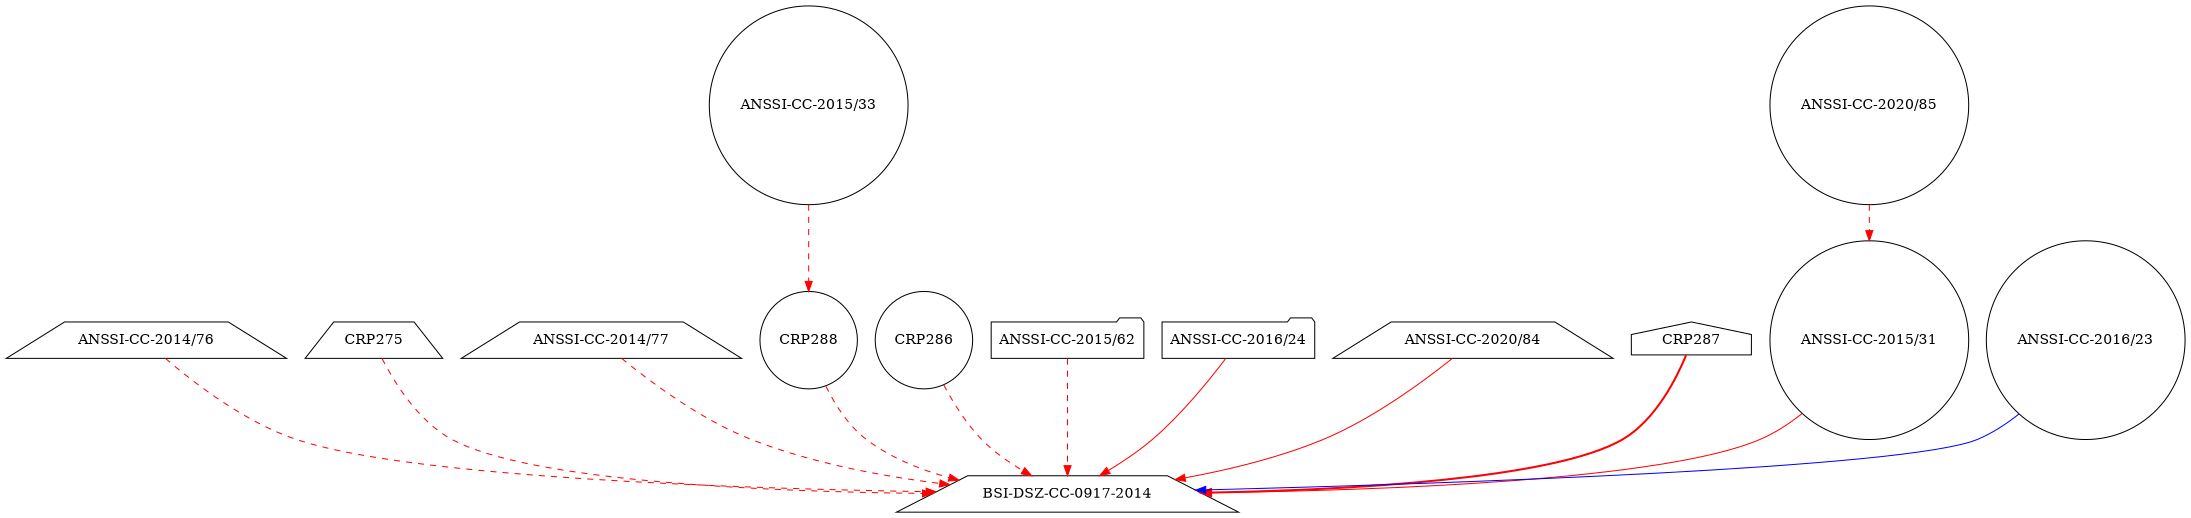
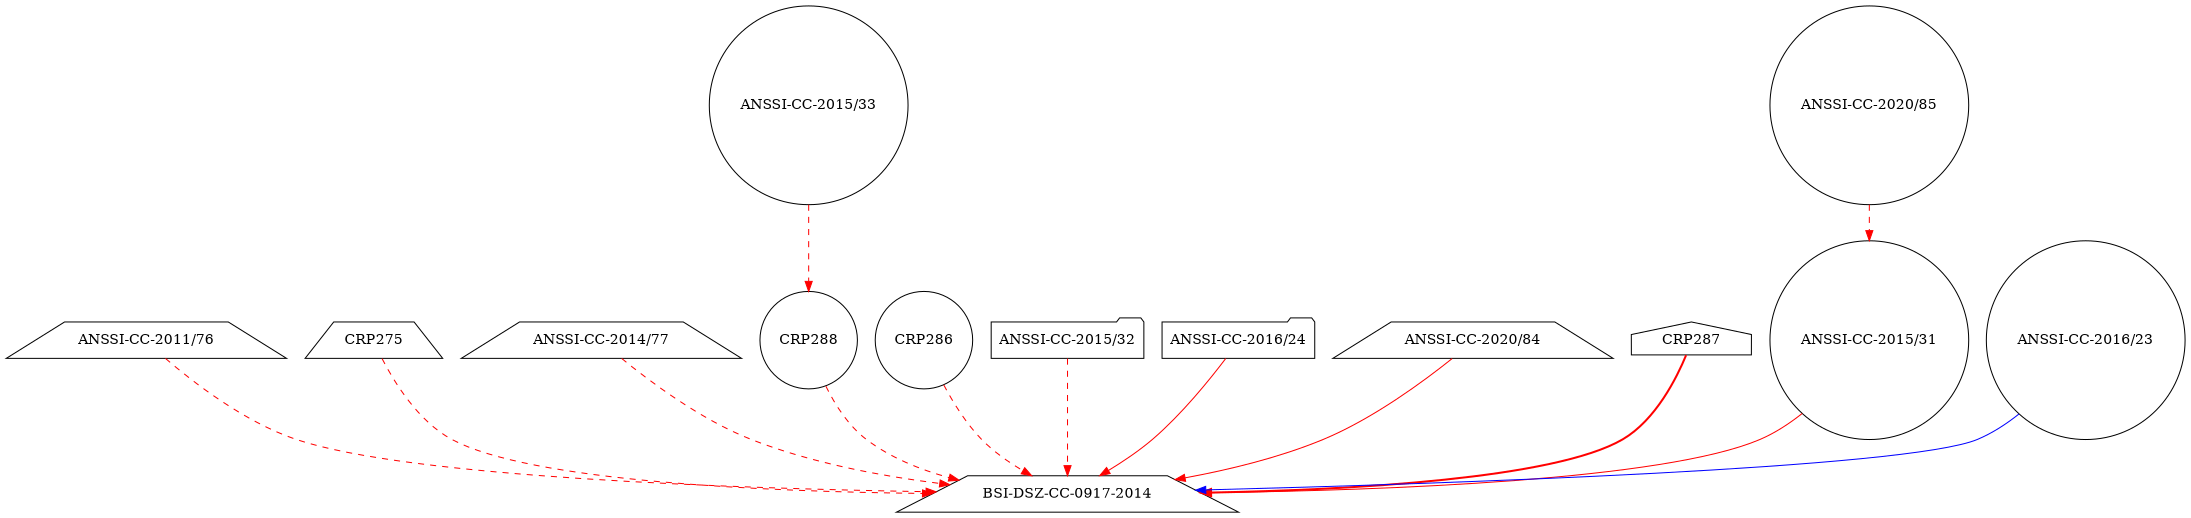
(146, 340) -> (146, 340)
(1068, 340) -> (1068, 340)
